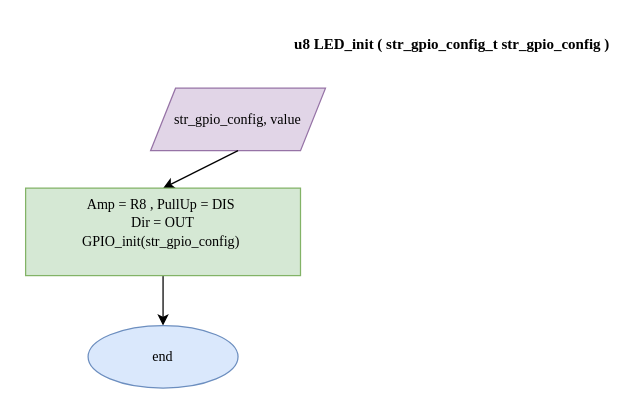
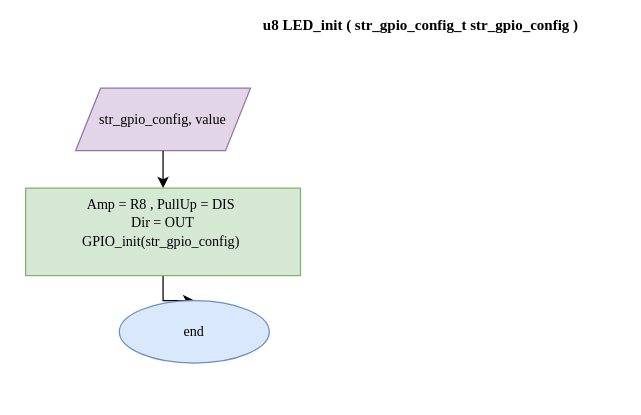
(452, 44) -> (421, 26)
(238, 119) -> (163, 119)
(163, 357) -> (194, 332)
